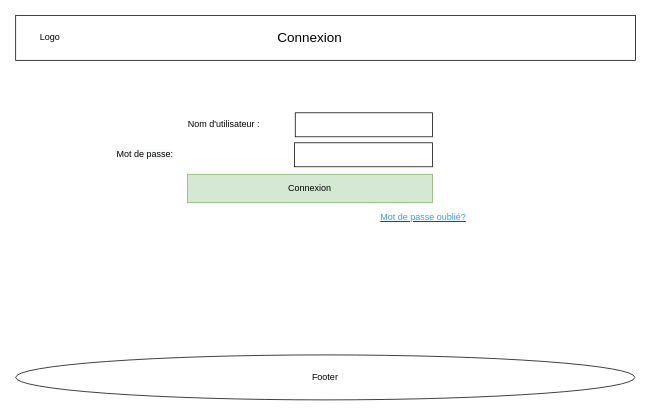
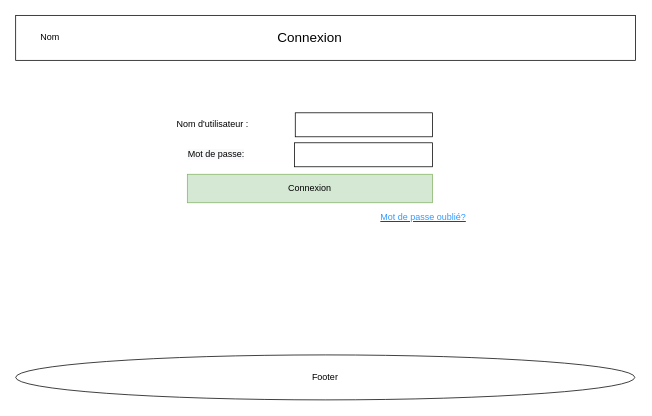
(50, 38) -> (50, 38)
(225, 125) -> (214, 125)
(163, 155) -> (234, 155)
